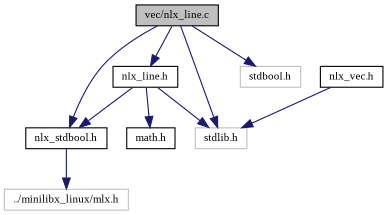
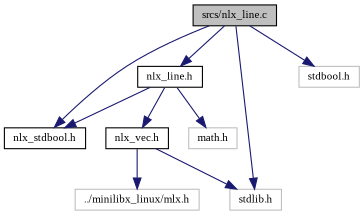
(177, 15) -> (235, 15)
(179, 104) -> (156, 103)
(151, 138) -> (213, 138)
(66, 163) -> (137, 163)
